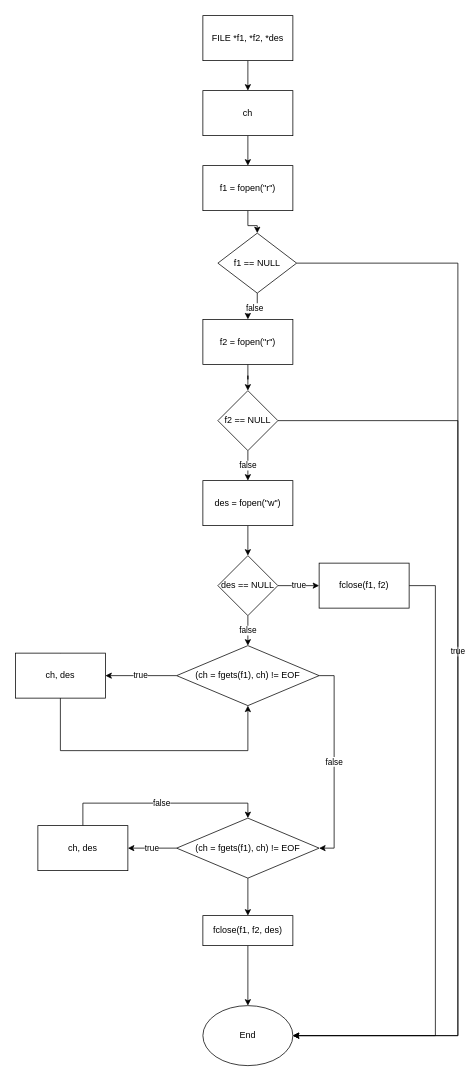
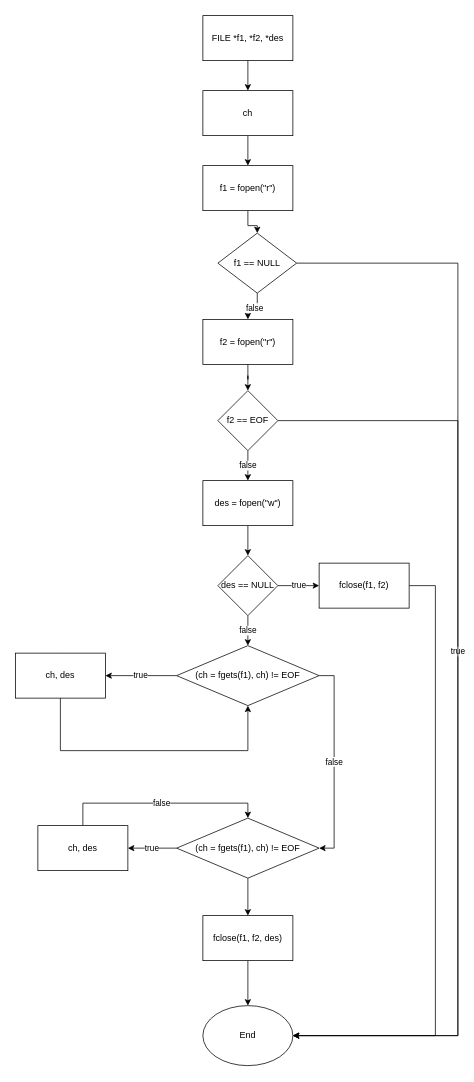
(248, 420) -> (248, 420)
(248, 930) -> (248, 938)
